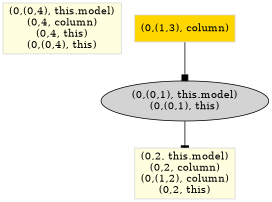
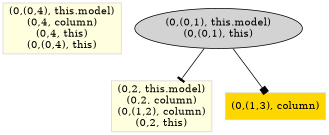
(185, 58) -> (247, 68)
